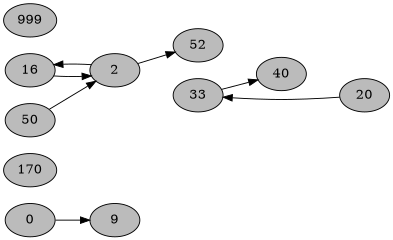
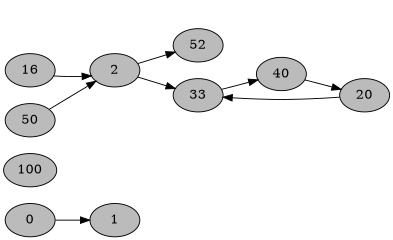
(30, 20) -> none
(77, 64) -> (152, 81)
none -> (319, 83)
(30, 170) -> (30, 170)
(115, 220) -> (115, 220)
